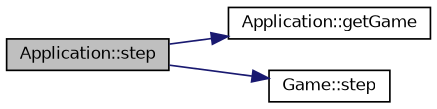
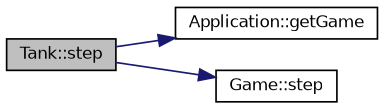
(88, 55) -> (61, 55)
